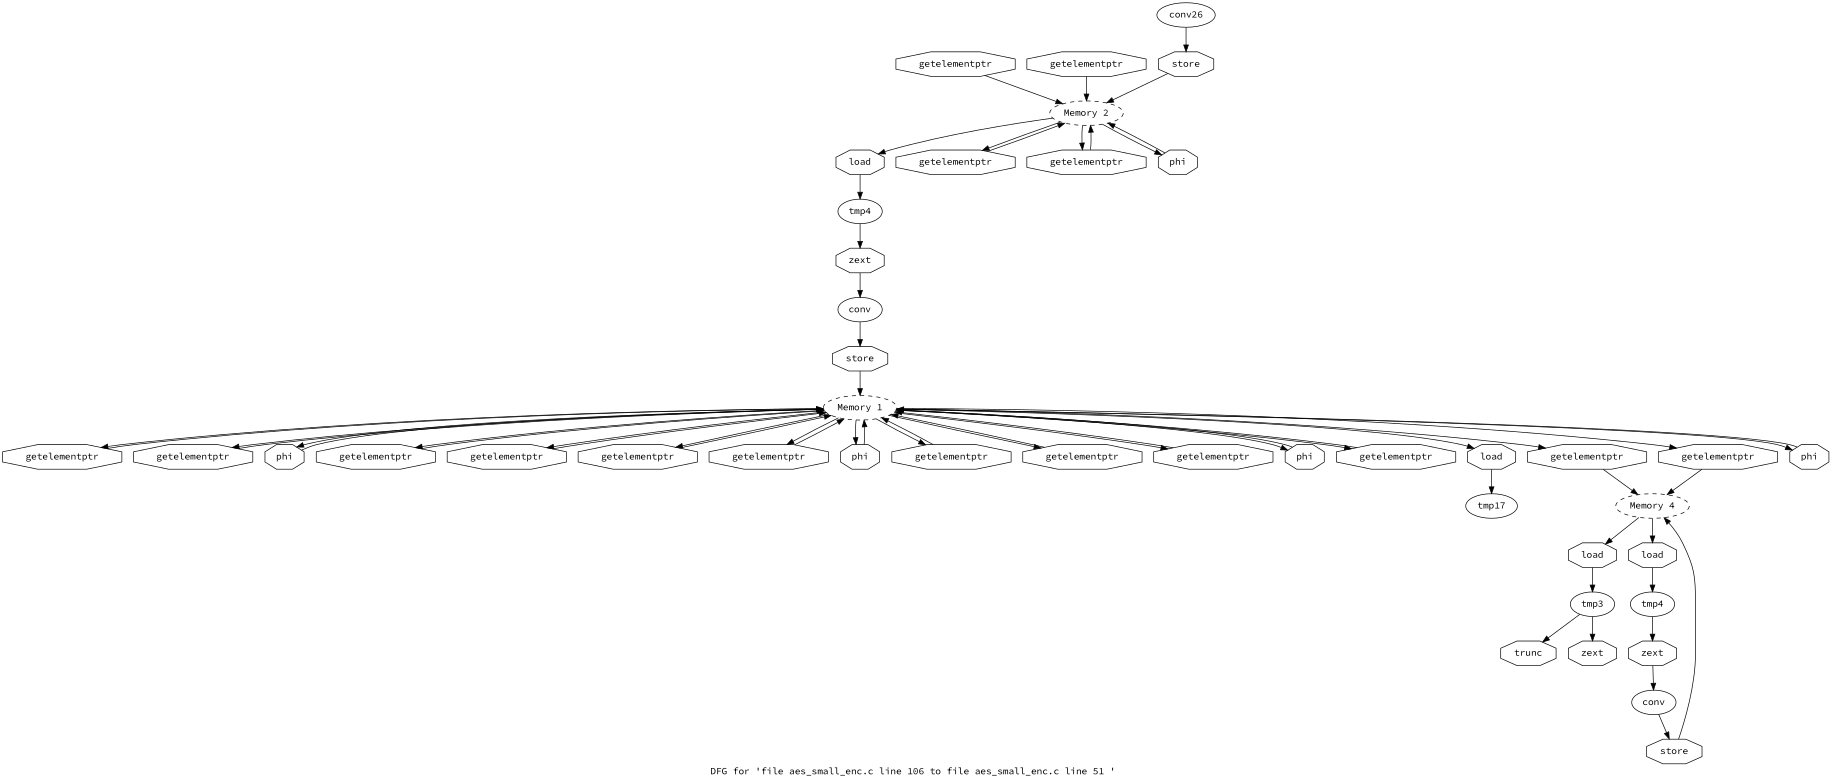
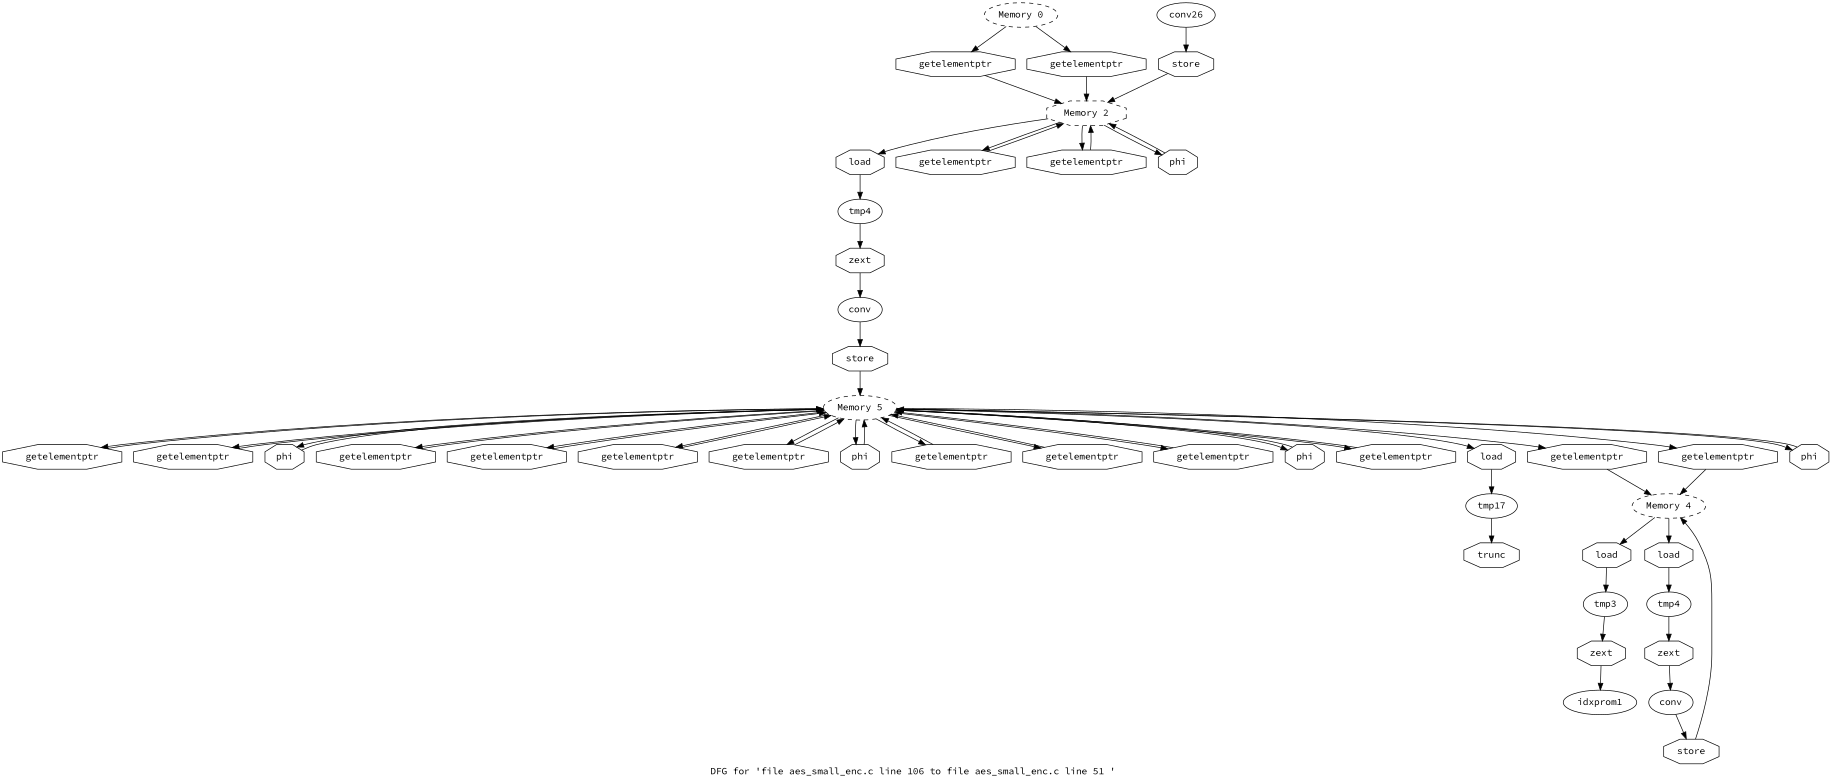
none -> (1021, 15)
(1086, 113) -> (1086, 113)
(860, 408) -> (860, 408)
(1564, 626) -> (1492, 527)
none -> (1600, 702)
